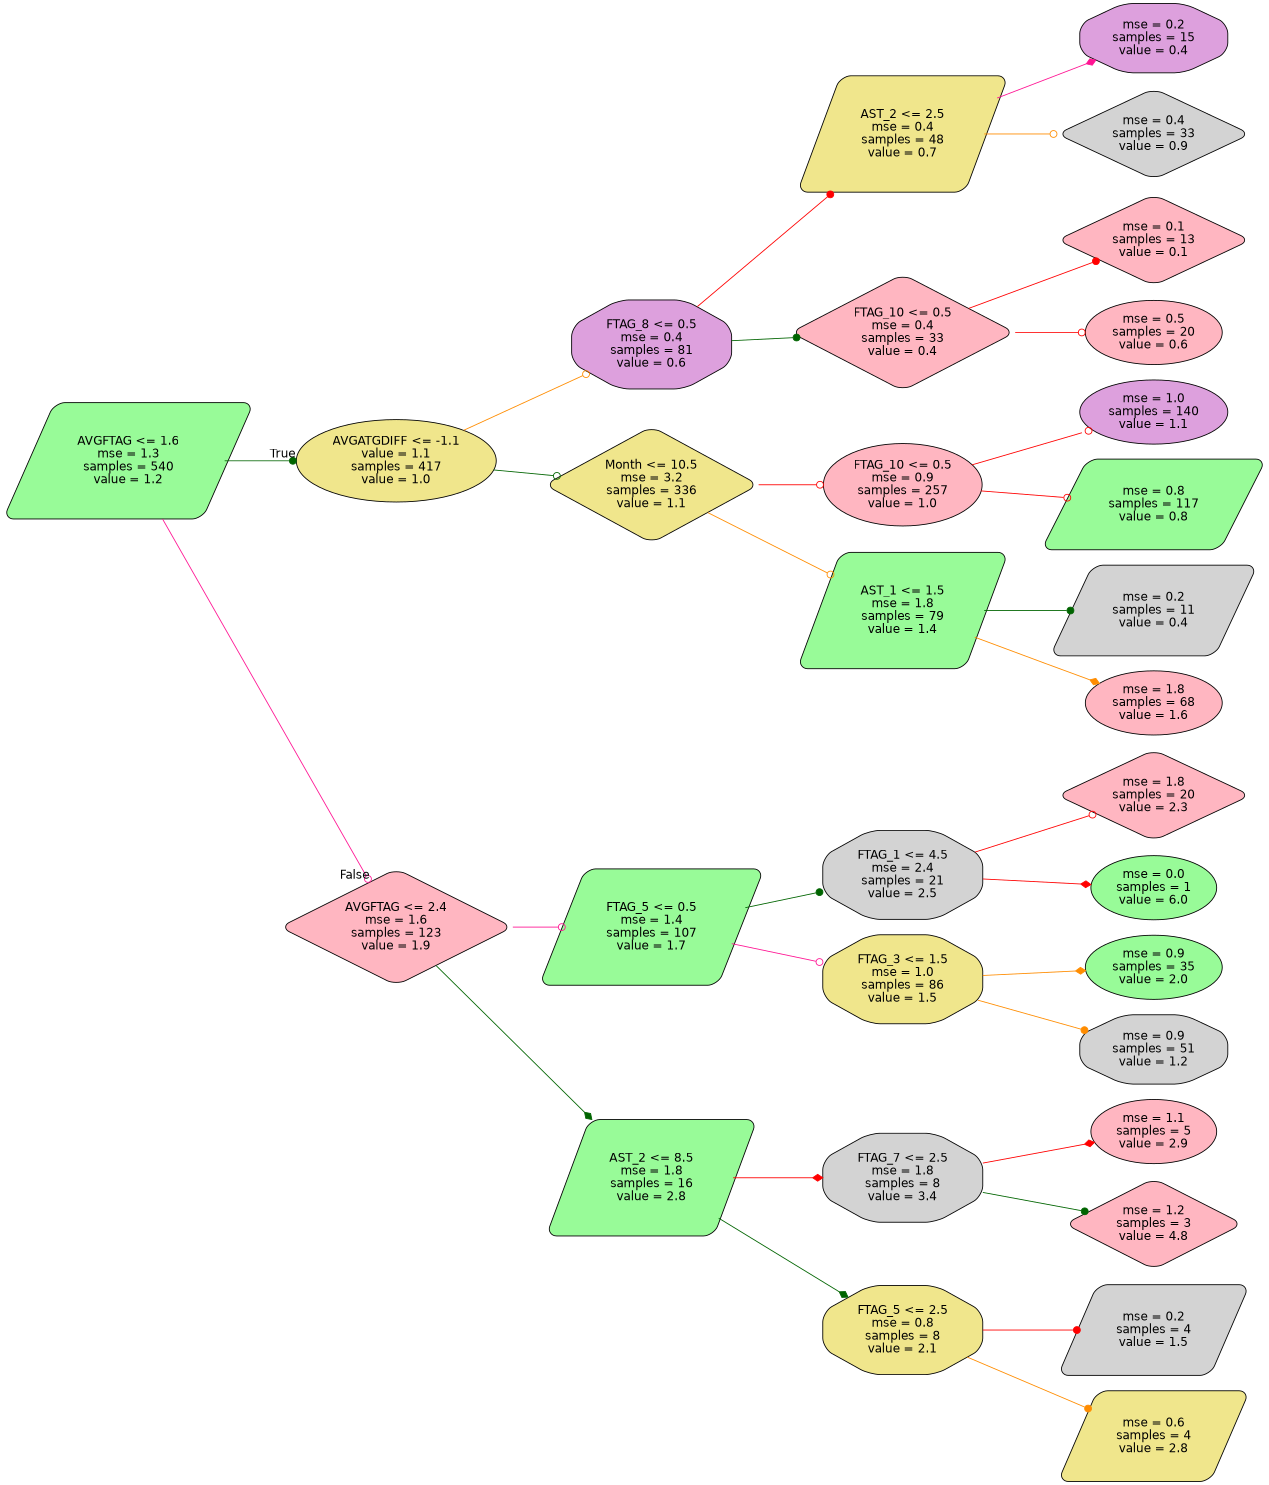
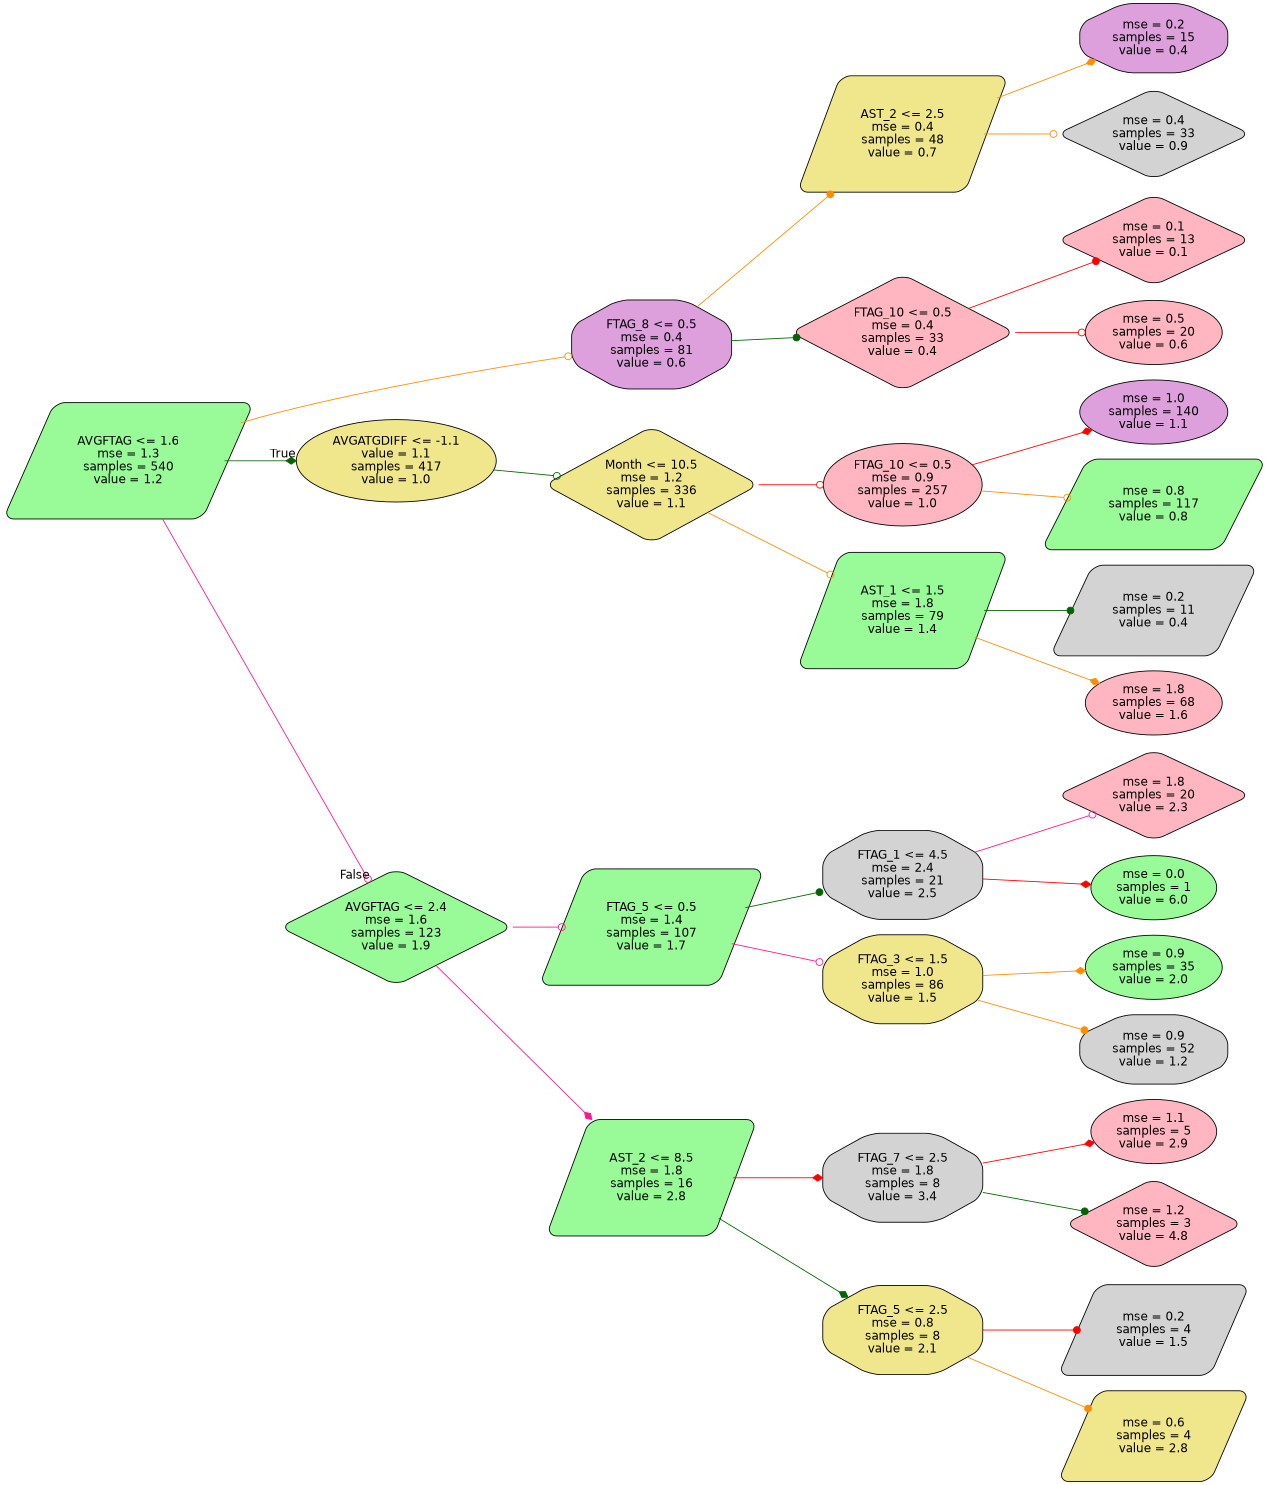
(1042, 81) -> (1042, 81)
(762, 252) -> (762, 252)
(523, 403) -> (402, 385)
(1027, 449) -> (1027, 449)
(257, 461) -> (257, 461)
(652, 485) -> (652, 485)
(1022, 494) -> (1022, 494)
(1032, 834) -> (1032, 834)
(396, 927) -> (396, 927)
(510, 1039) -> (510, 1039)
(1154, 1049) -> (1154, 1049)
